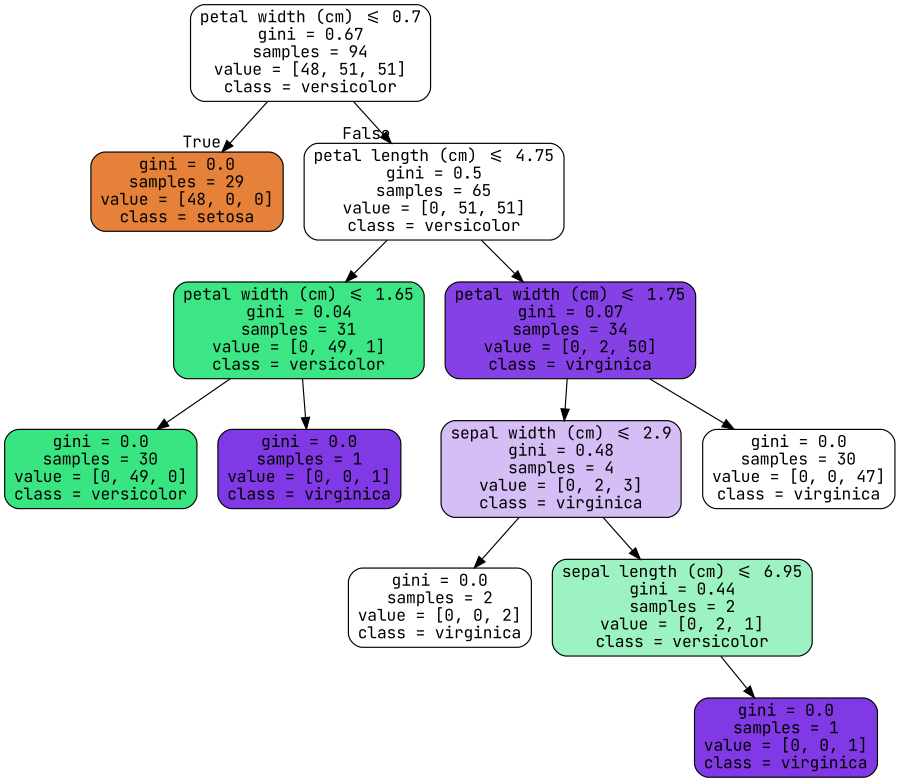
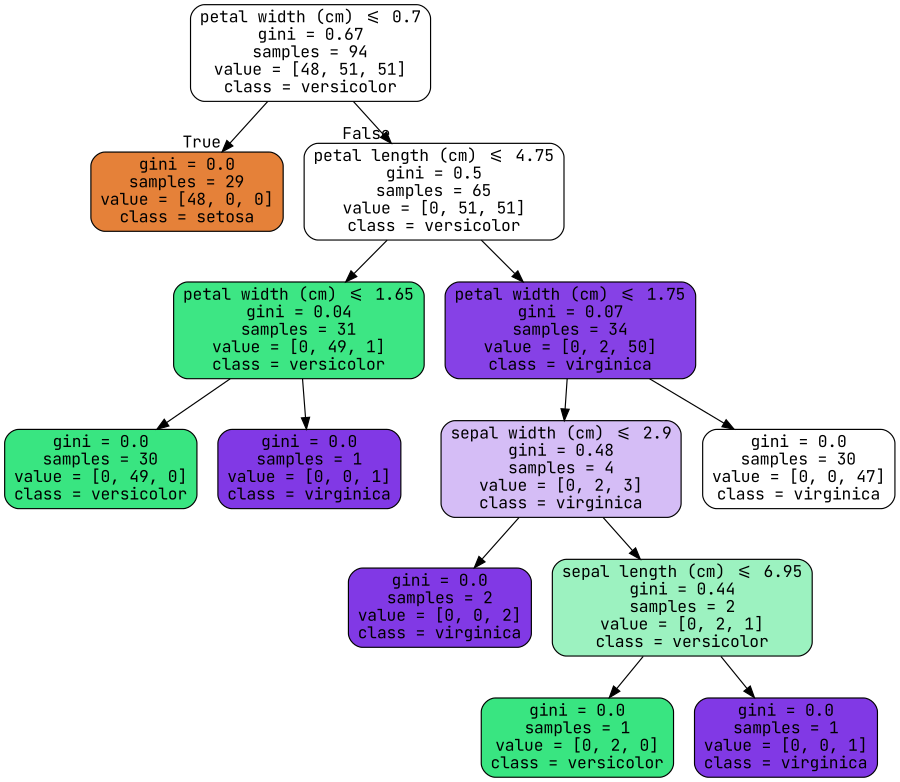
(440, 608) -> (440, 608)
none -> (577, 738)
